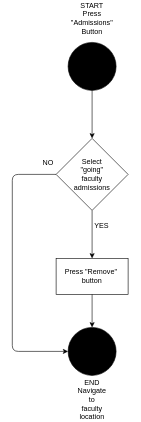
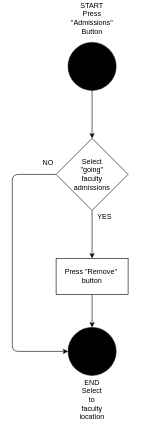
(102, 225) -> (105, 216)
(92, 399) -> (92, 399)
